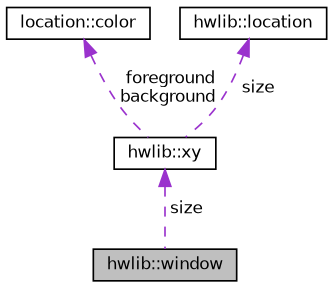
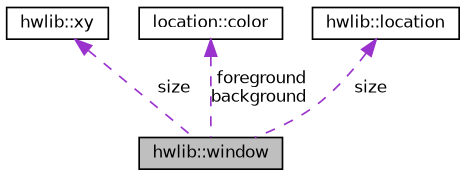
(115, 100) -> (211, 97)
(221, 101) -> (317, 104)
